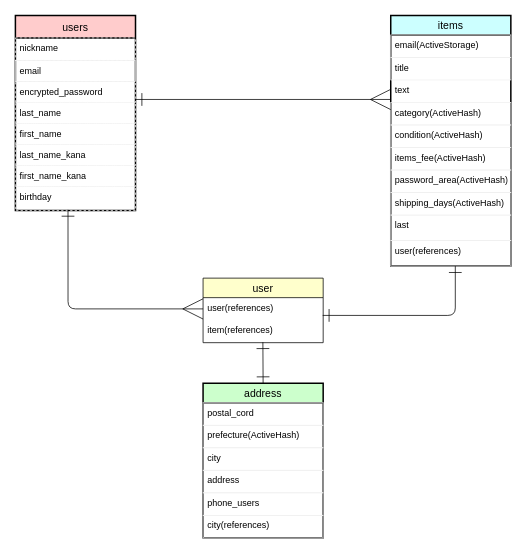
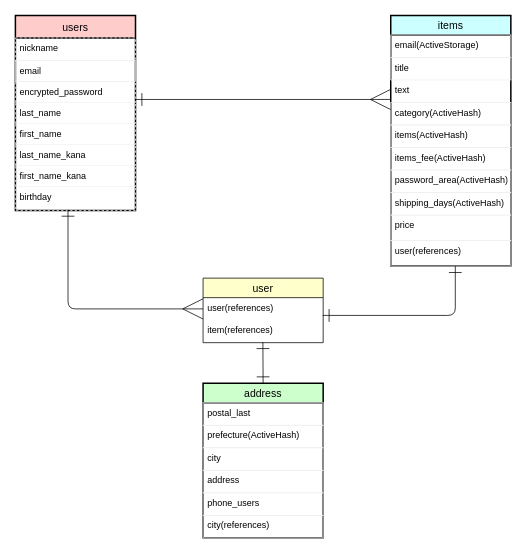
(444, 135) -> (435, 135)
(403, 225) -> (406, 225)
(234, 413) -> (232, 413)
